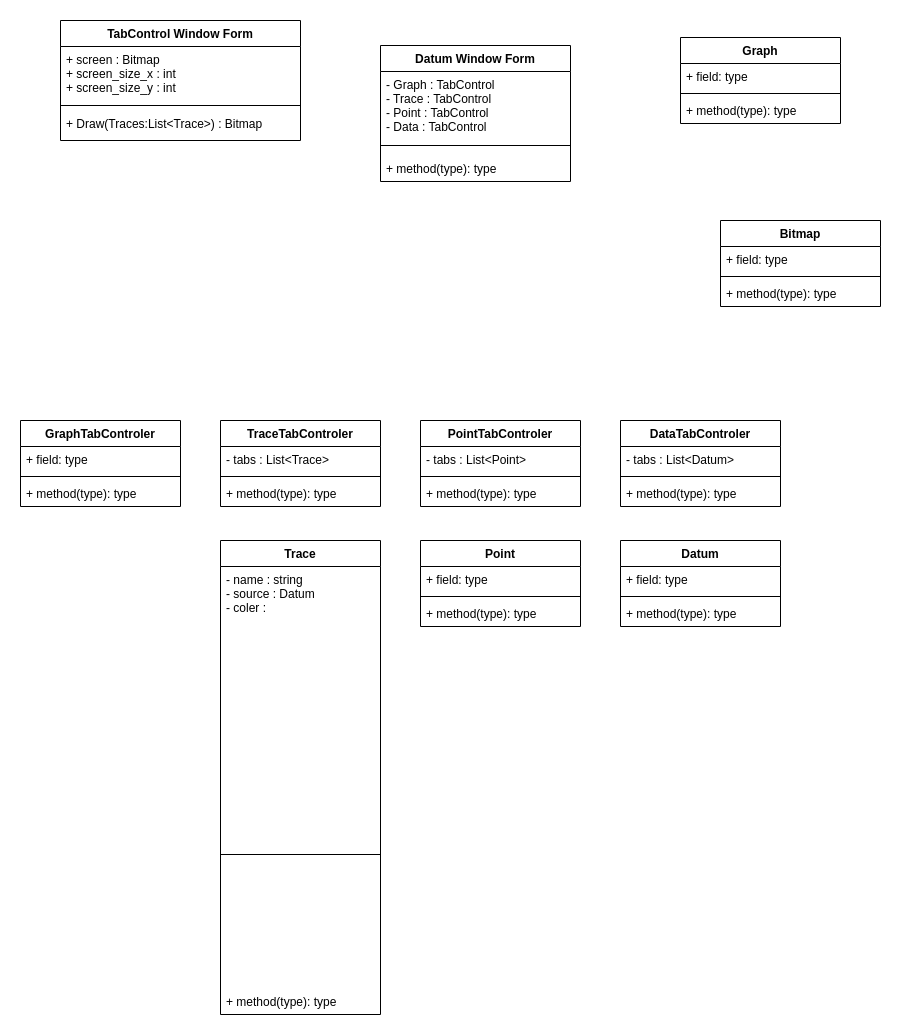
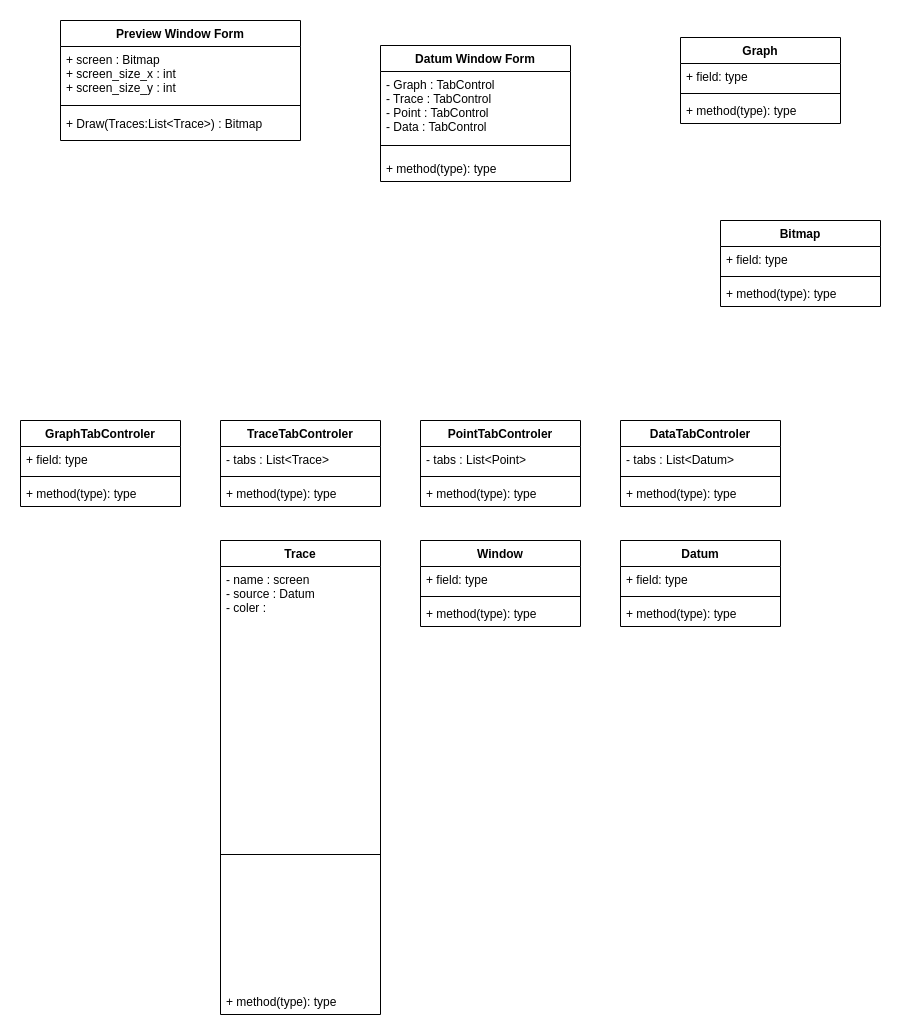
(180, 34) -> (180, 34)
(500, 554) -> (500, 554)
(269, 580) -> (270, 580)
